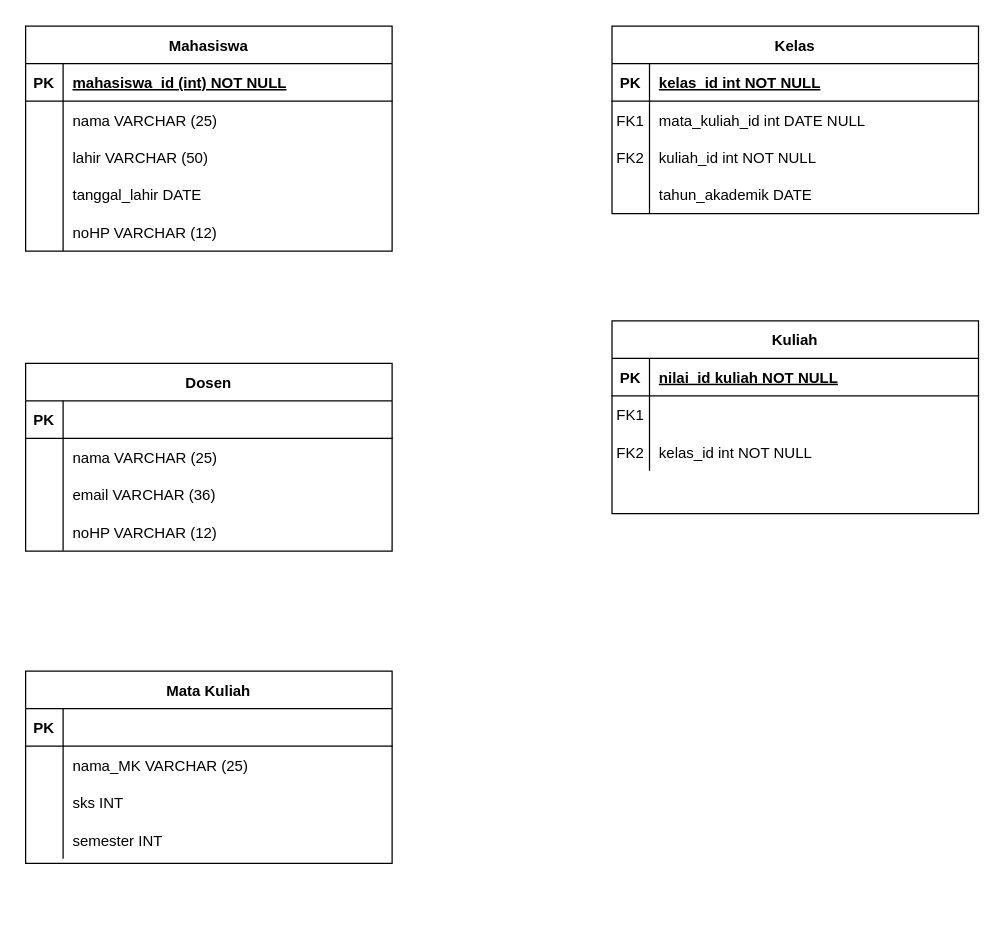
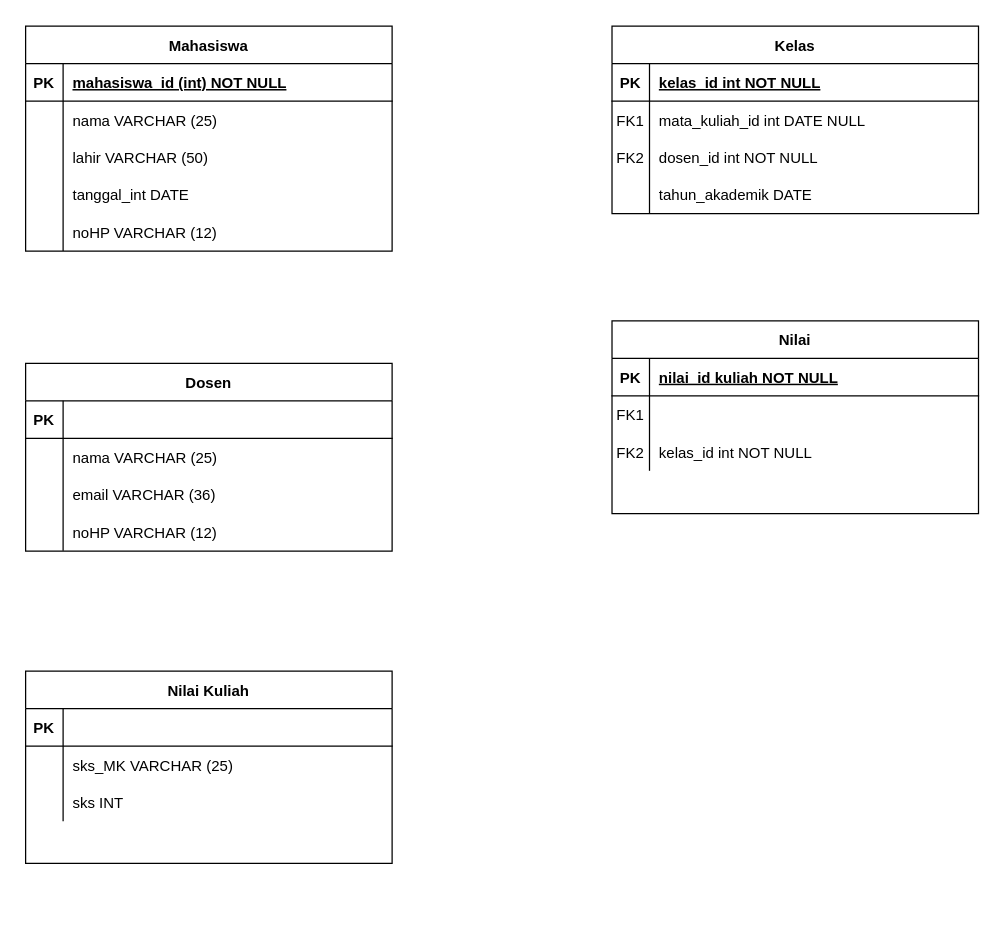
(738, 158) -> (737, 158)
(140, 195) -> (134, 195)
(795, 340) -> (795, 340)
(208, 690) -> (208, 690)
(153, 765) -> (148, 765)
(228, 840) -> none
